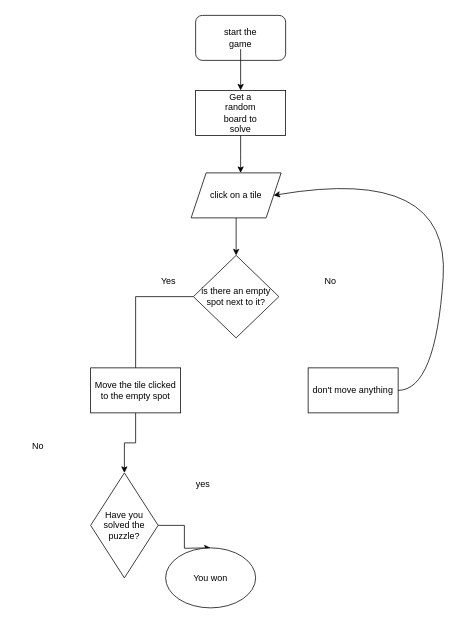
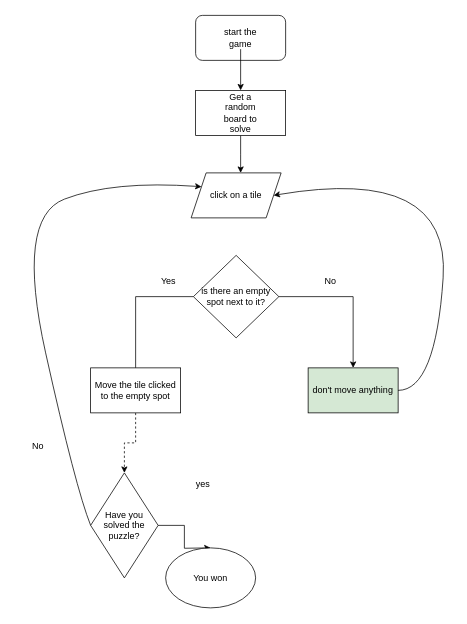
(236, 249) -> none
none -> (316, 297)
none -> (39, 317)
(353, 390) -> (353, 390)
(132, 443) -> (132, 443)
